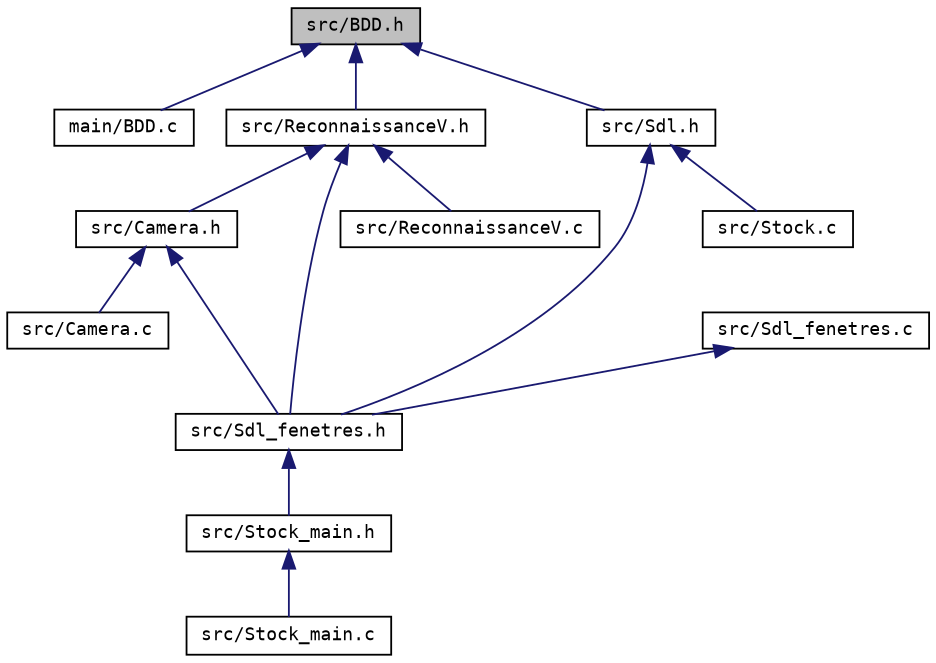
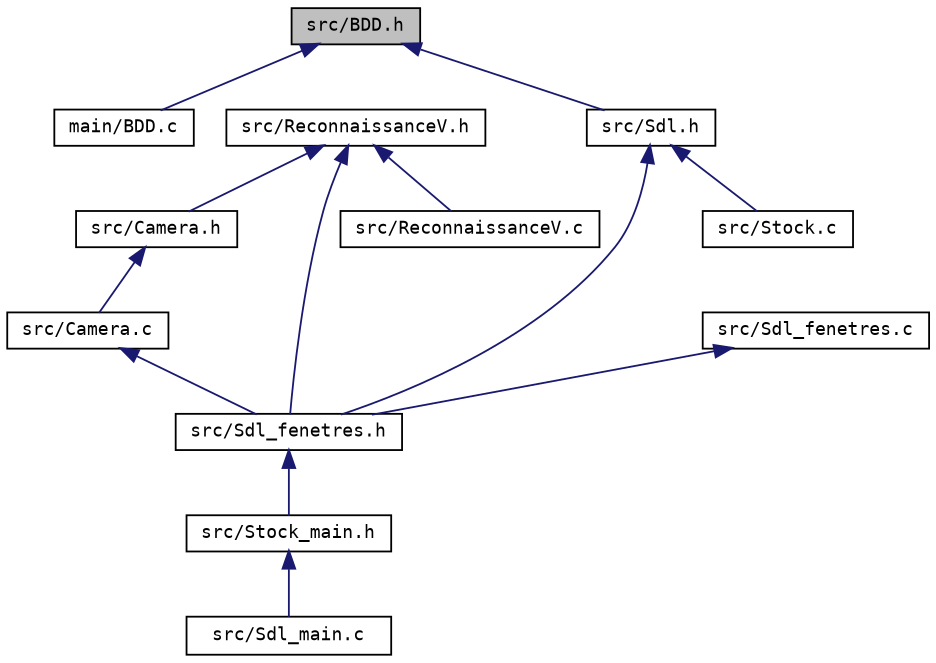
(356, 86) -> none
(228, 338) -> (197, 385)
(289, 636) -> (289, 636)
